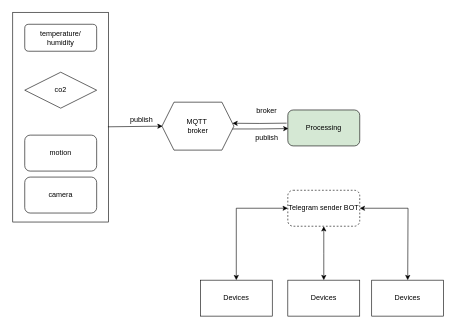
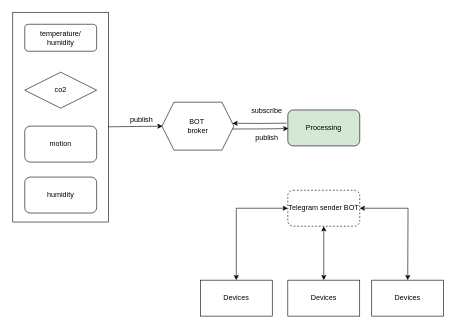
(267, 111) -> (267, 111)
(198, 126) -> (198, 126)
(60, 153) -> (60, 144)
(60, 195) -> (60, 195)
